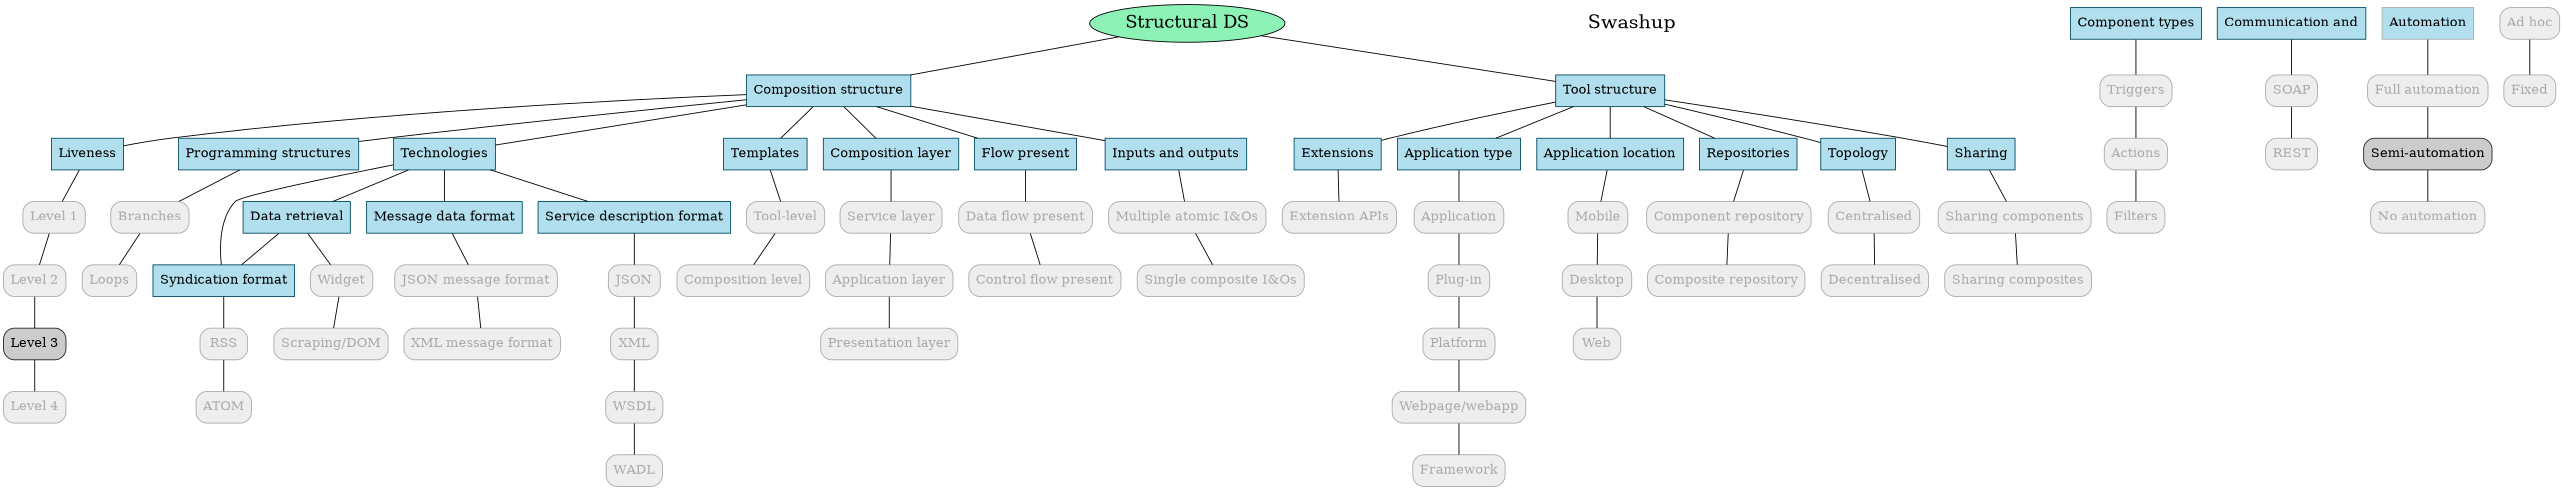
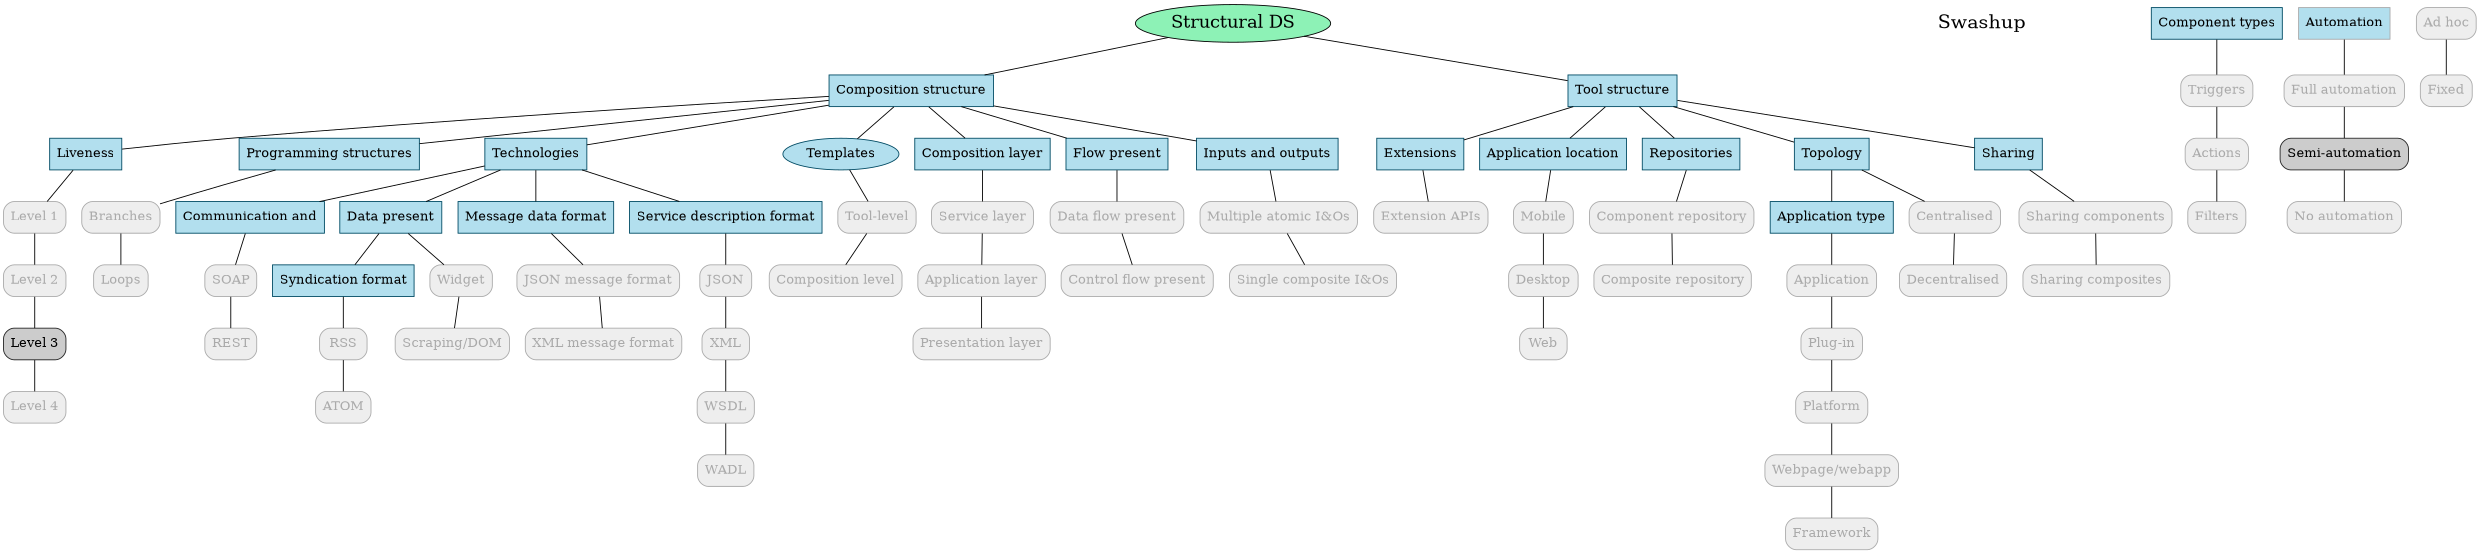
(1535, 122) -> (1832, 186)
(765, 154) -> (841, 154)
(281, 188) -> (402, 184)
(297, 217) -> (391, 217)
